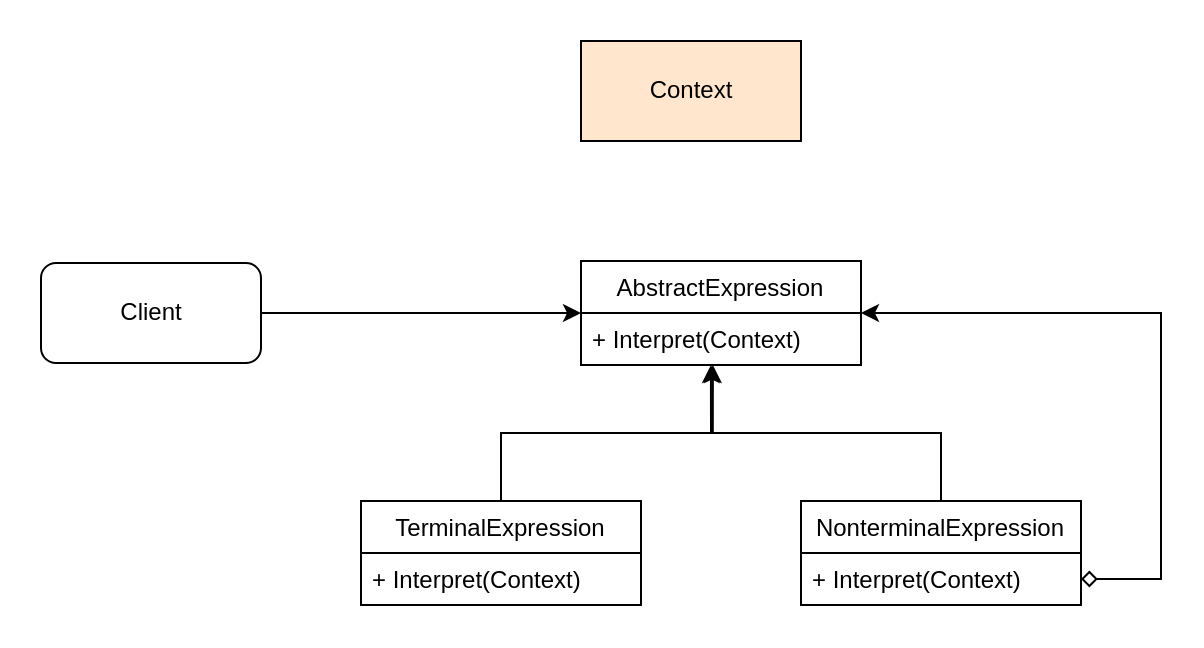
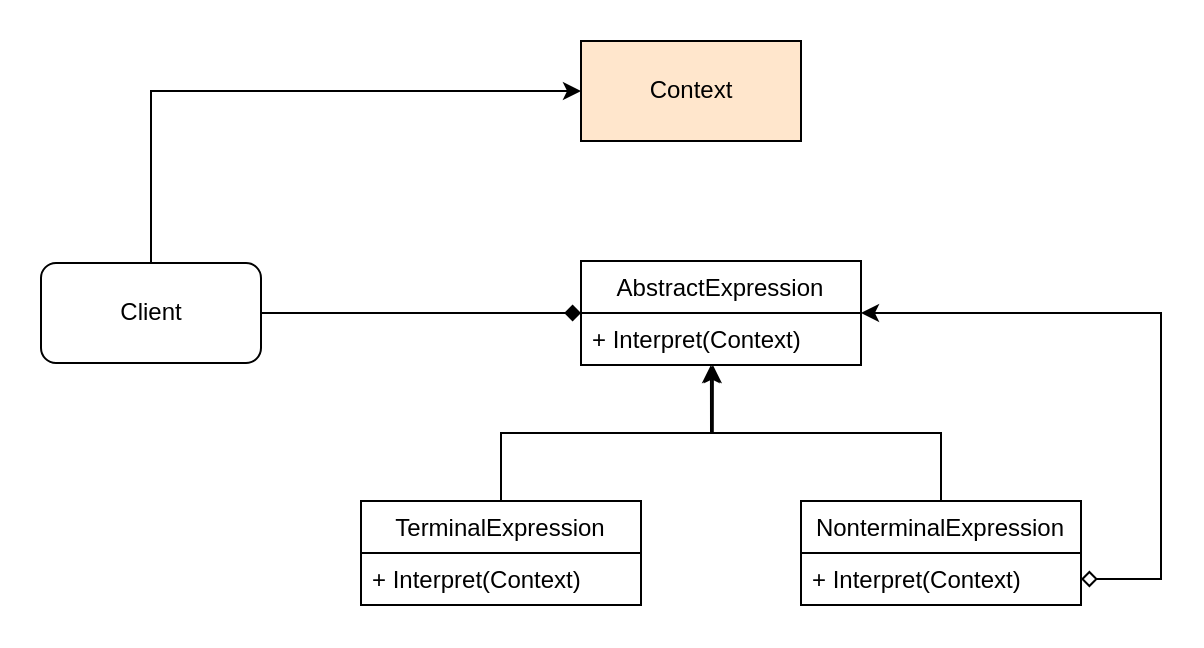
none -> (273, 91)
(565, 313) -> (564, 313)
